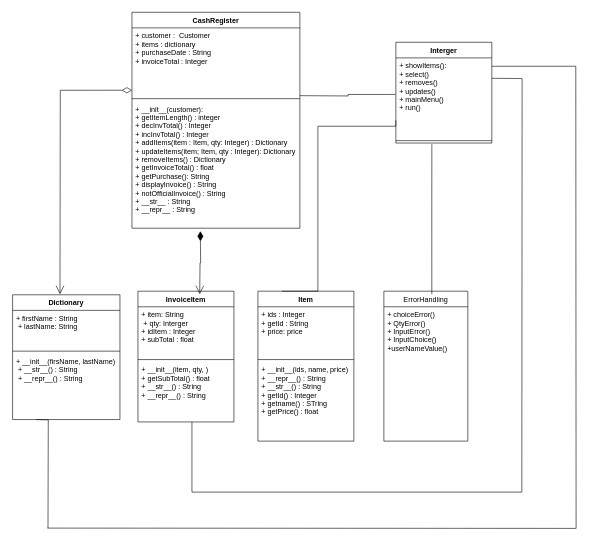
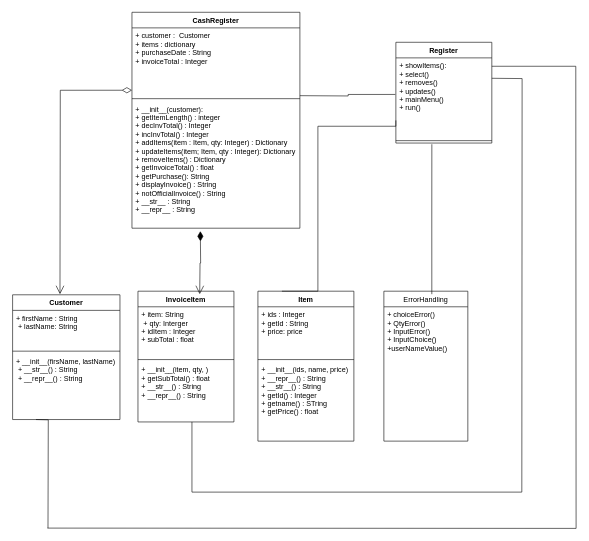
(443, 50) -> (443, 50)
(66, 303) -> (66, 303)
